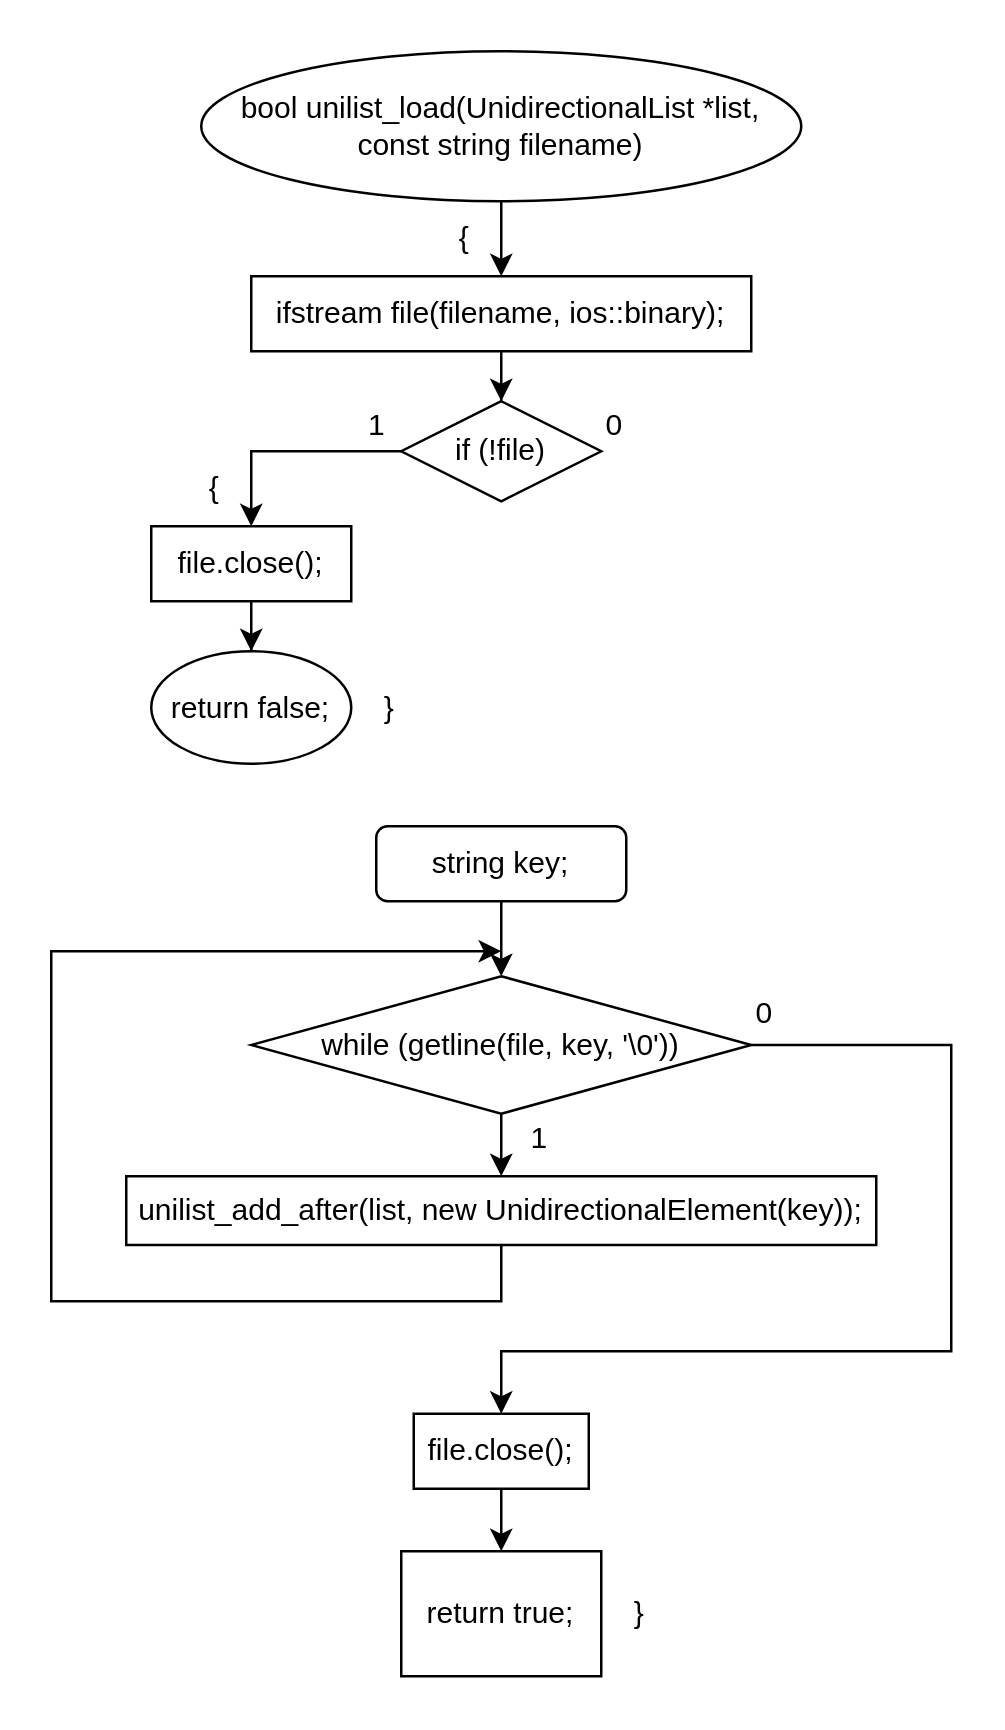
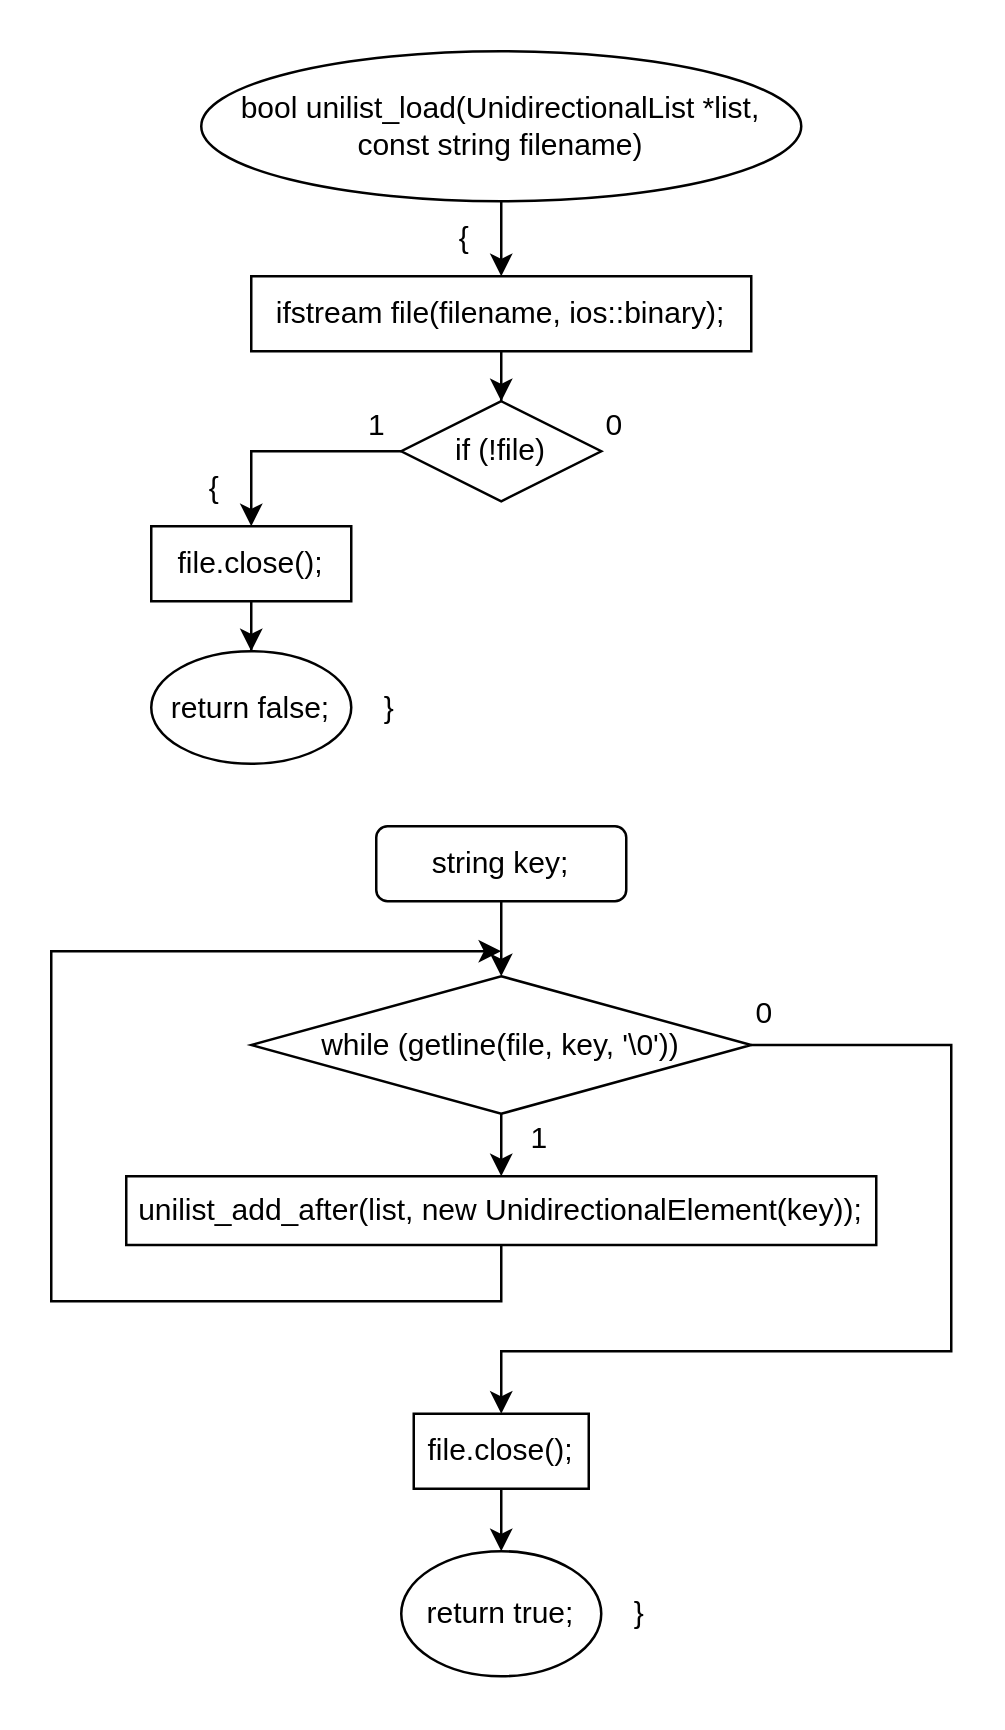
(501, 1614) -> (501, 1614)
